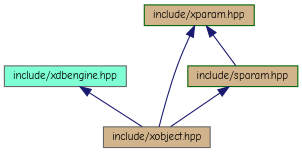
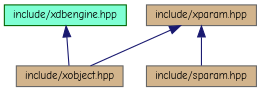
(199, 15) -> (201, 15)
(65, 76) -> (65, 15)
(243, 76) -> (201, 76)
(195, 110) -> none
